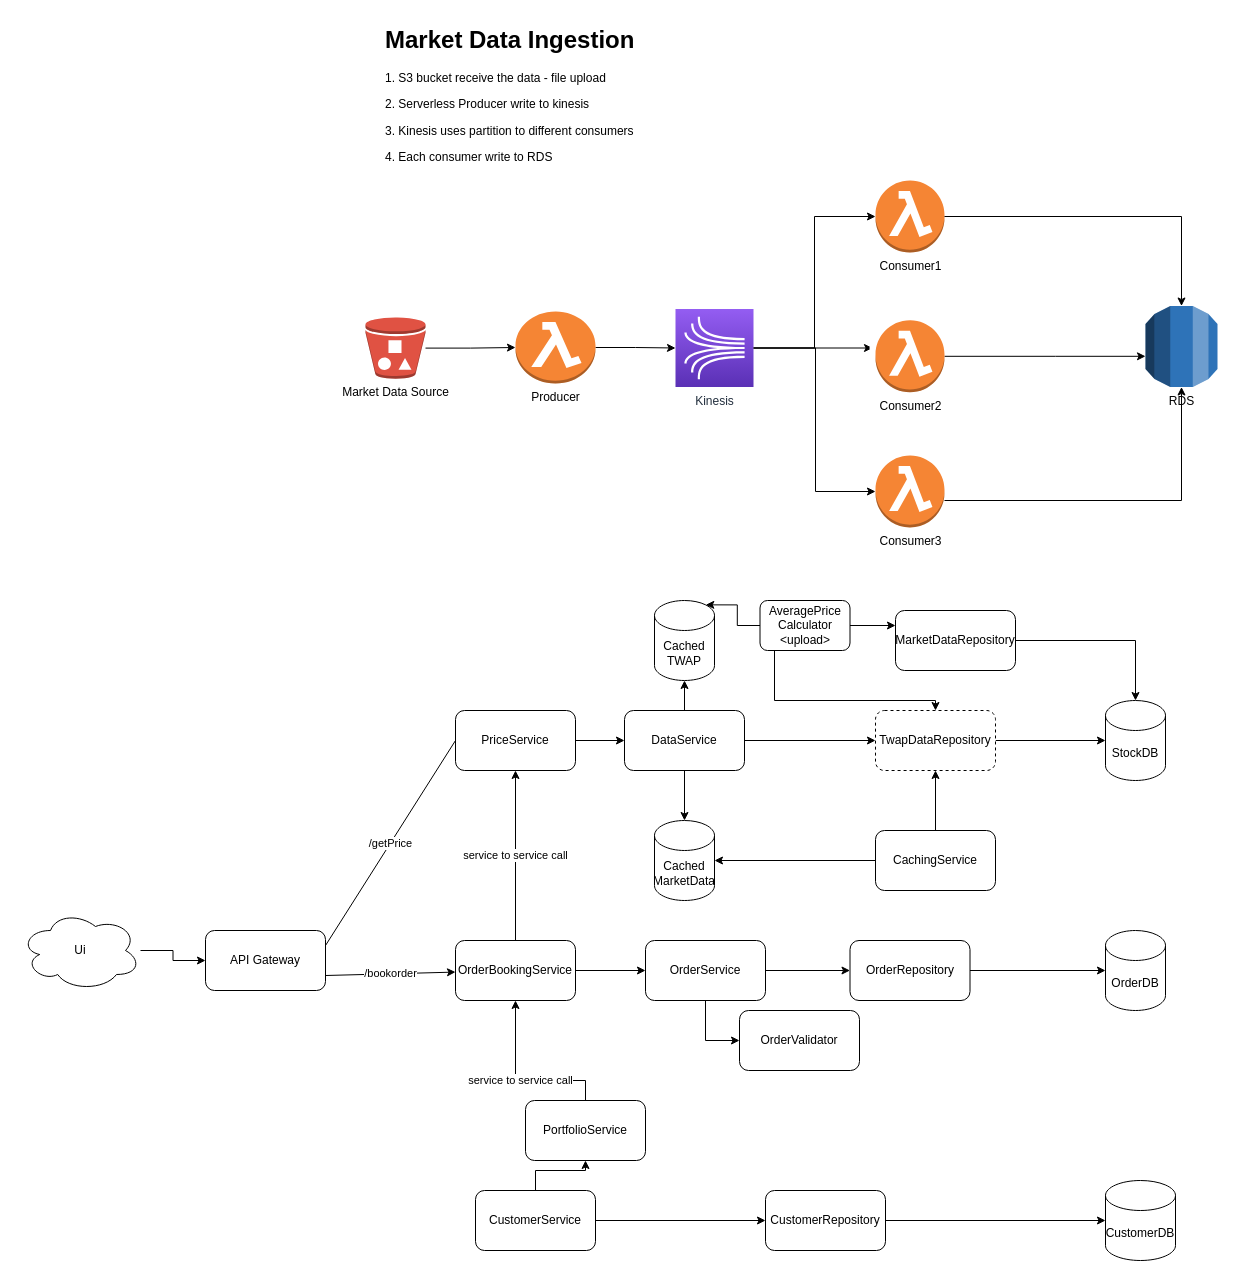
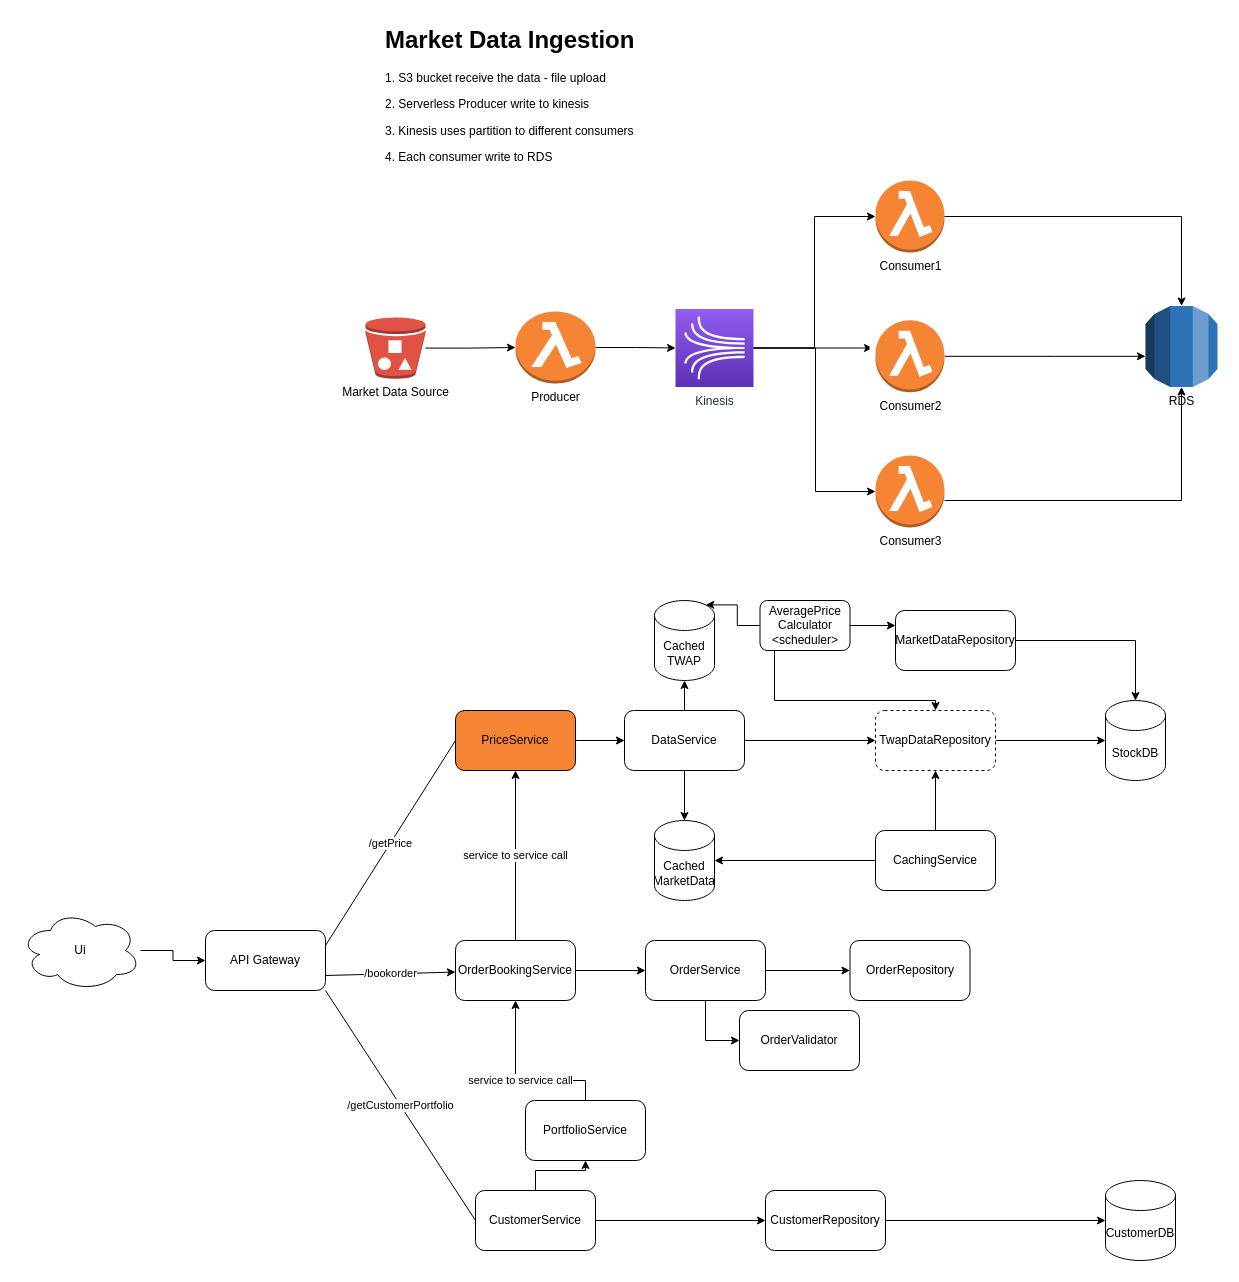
(806, 626) -> (806, 626)
(516, 741) -> (516, 741)
(1034, 971) -> none
(1136, 971) -> none
none -> (401, 1106)
